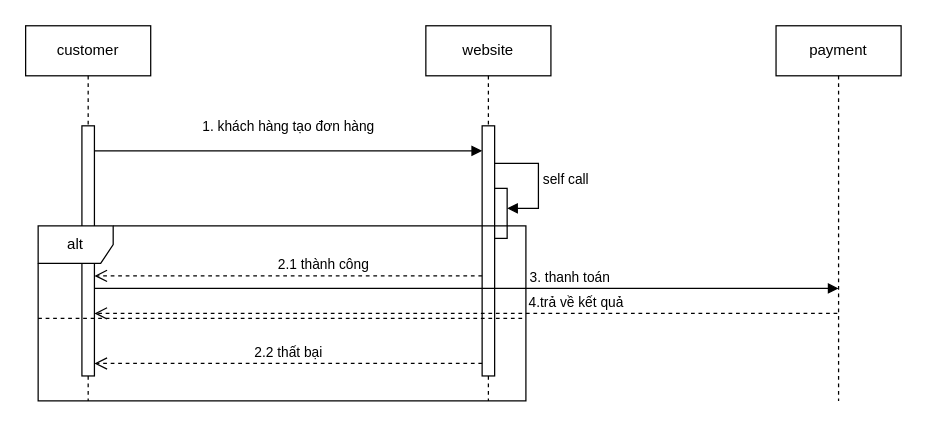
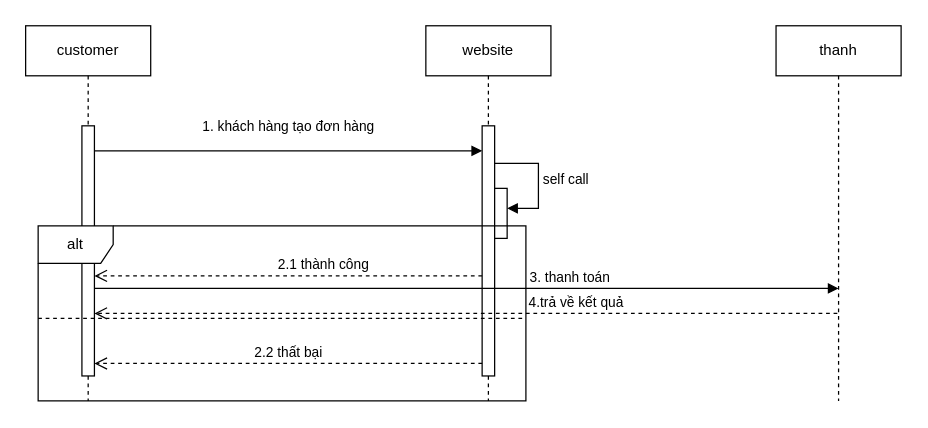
(838, 51) -> (838, 51)
